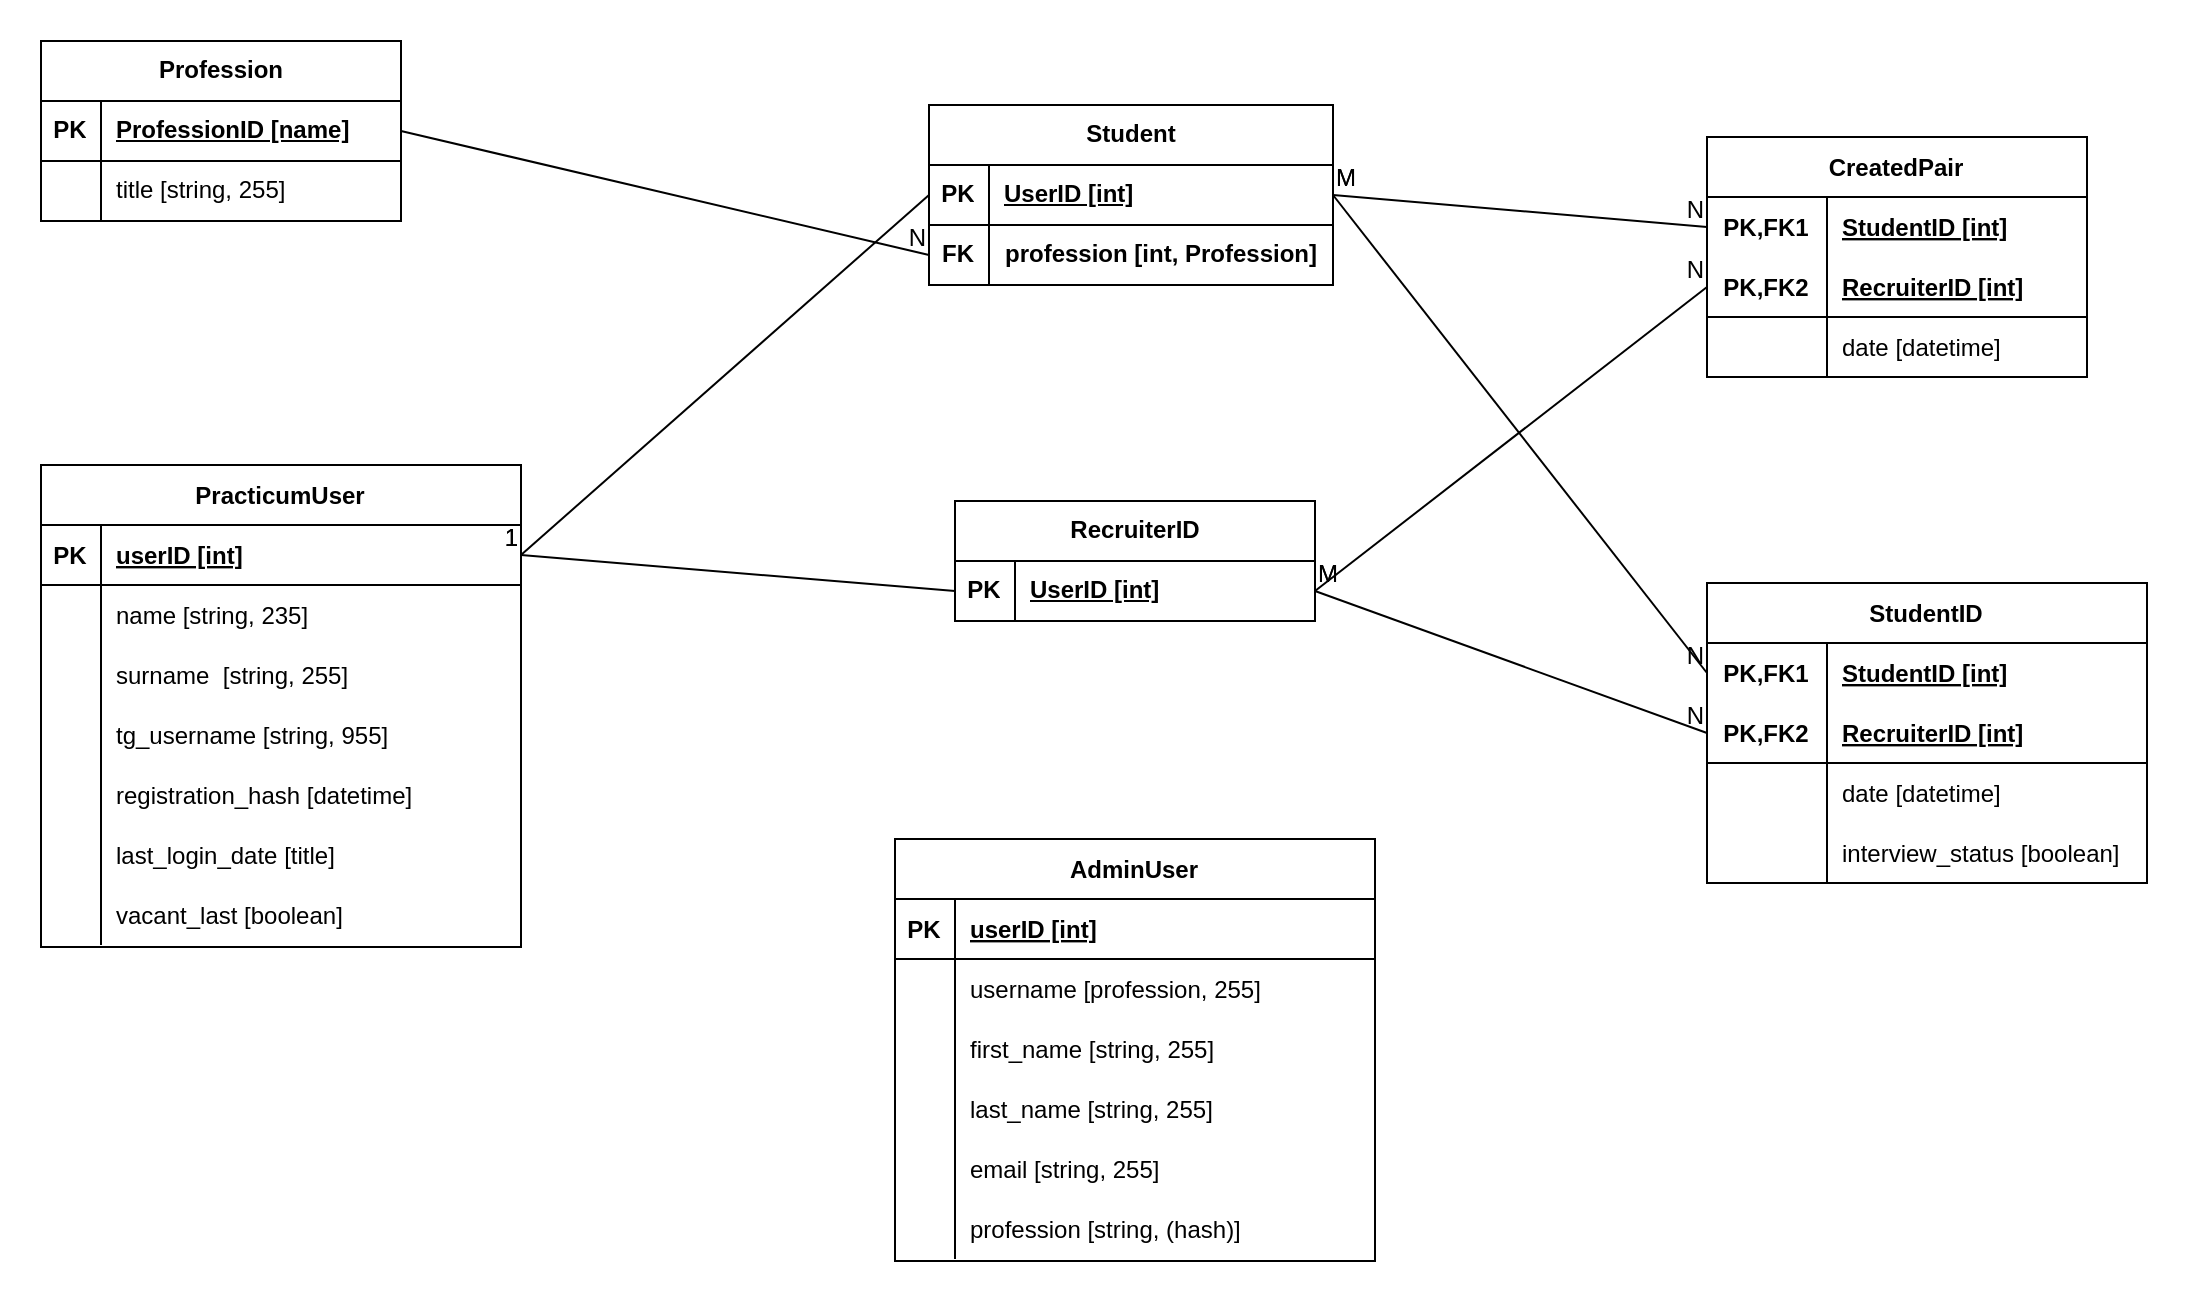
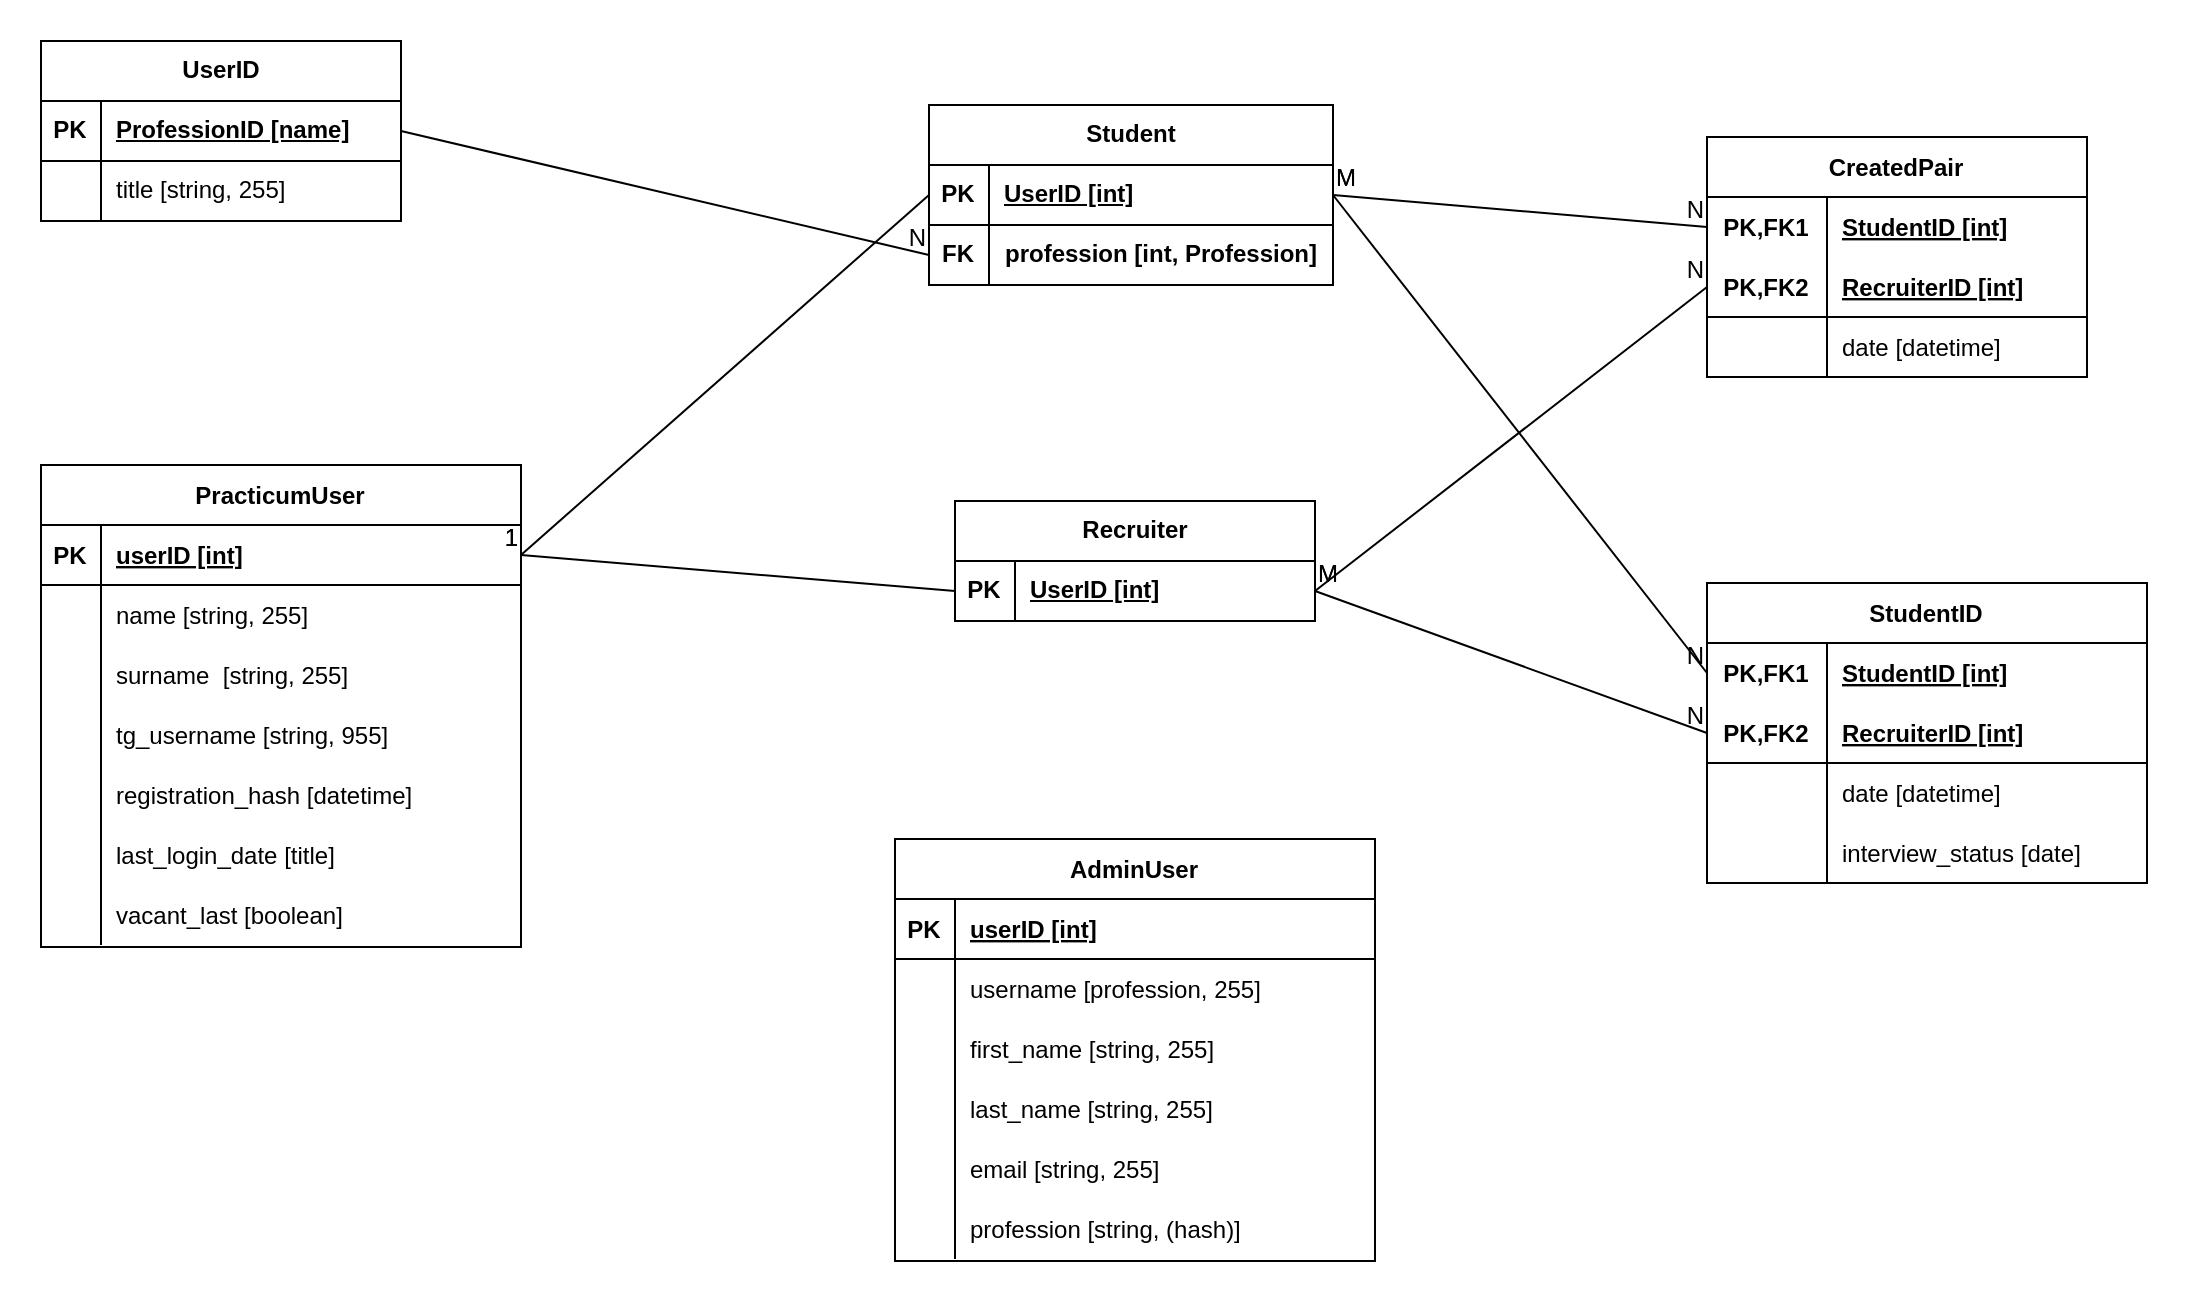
(222, 71) -> (222, 71)
(1136, 531) -> (1136, 531)
(224, 616) -> (224, 616)
(2004, 854) -> (1987, 854)
